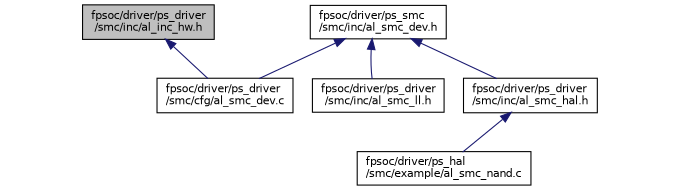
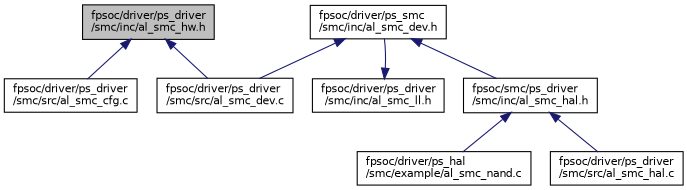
(148, 22) -> (148, 22)
(371, 64) -> (385, 53)
none -> (71, 96)
(225, 96) -> (225, 96)
(530, 96) -> (530, 96)
none -> (617, 168)
